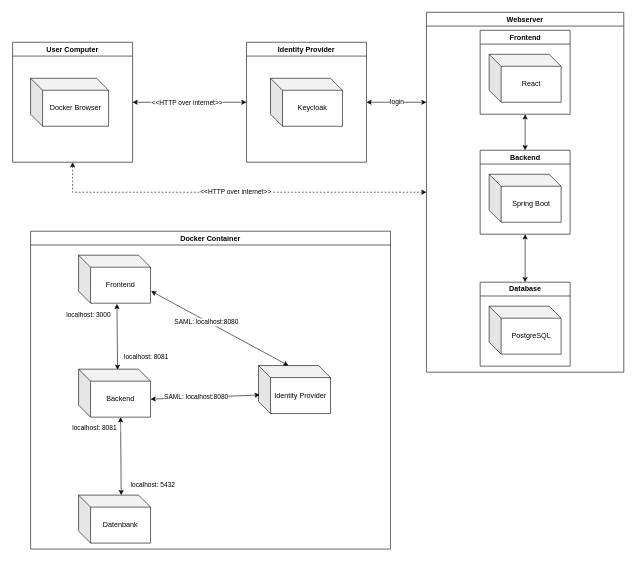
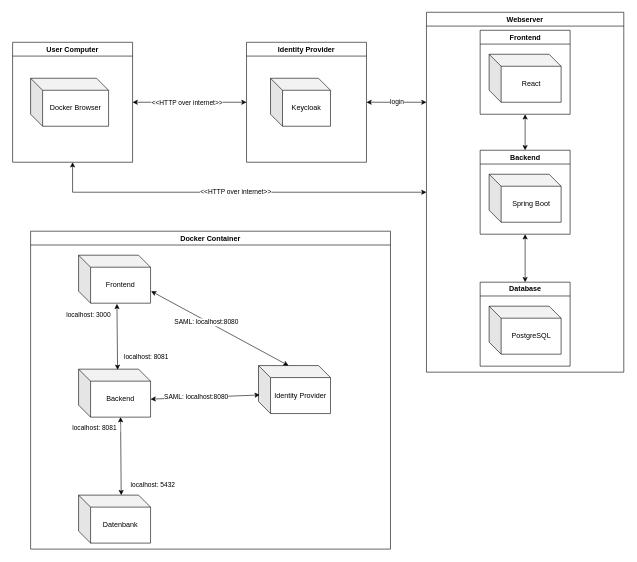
(306, 102) -> (300, 102)
(122, 192) -> (122, 192)
